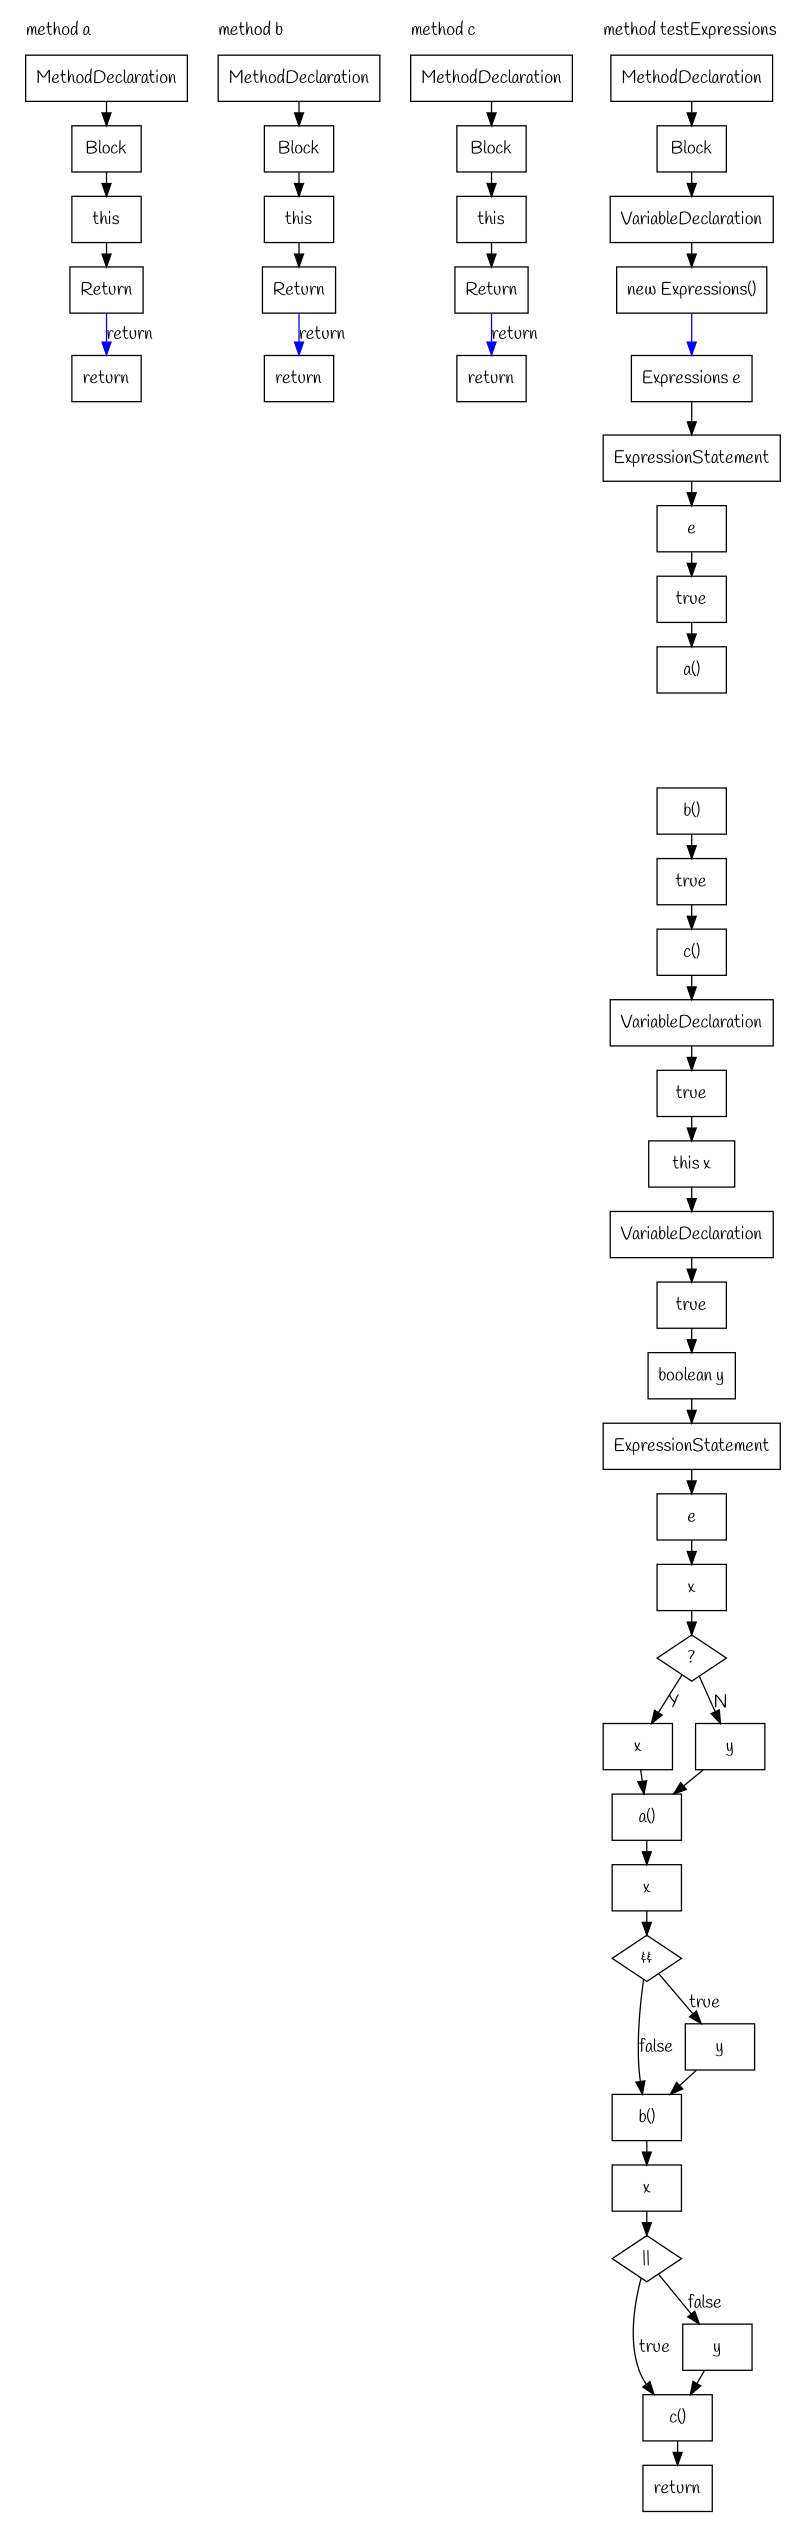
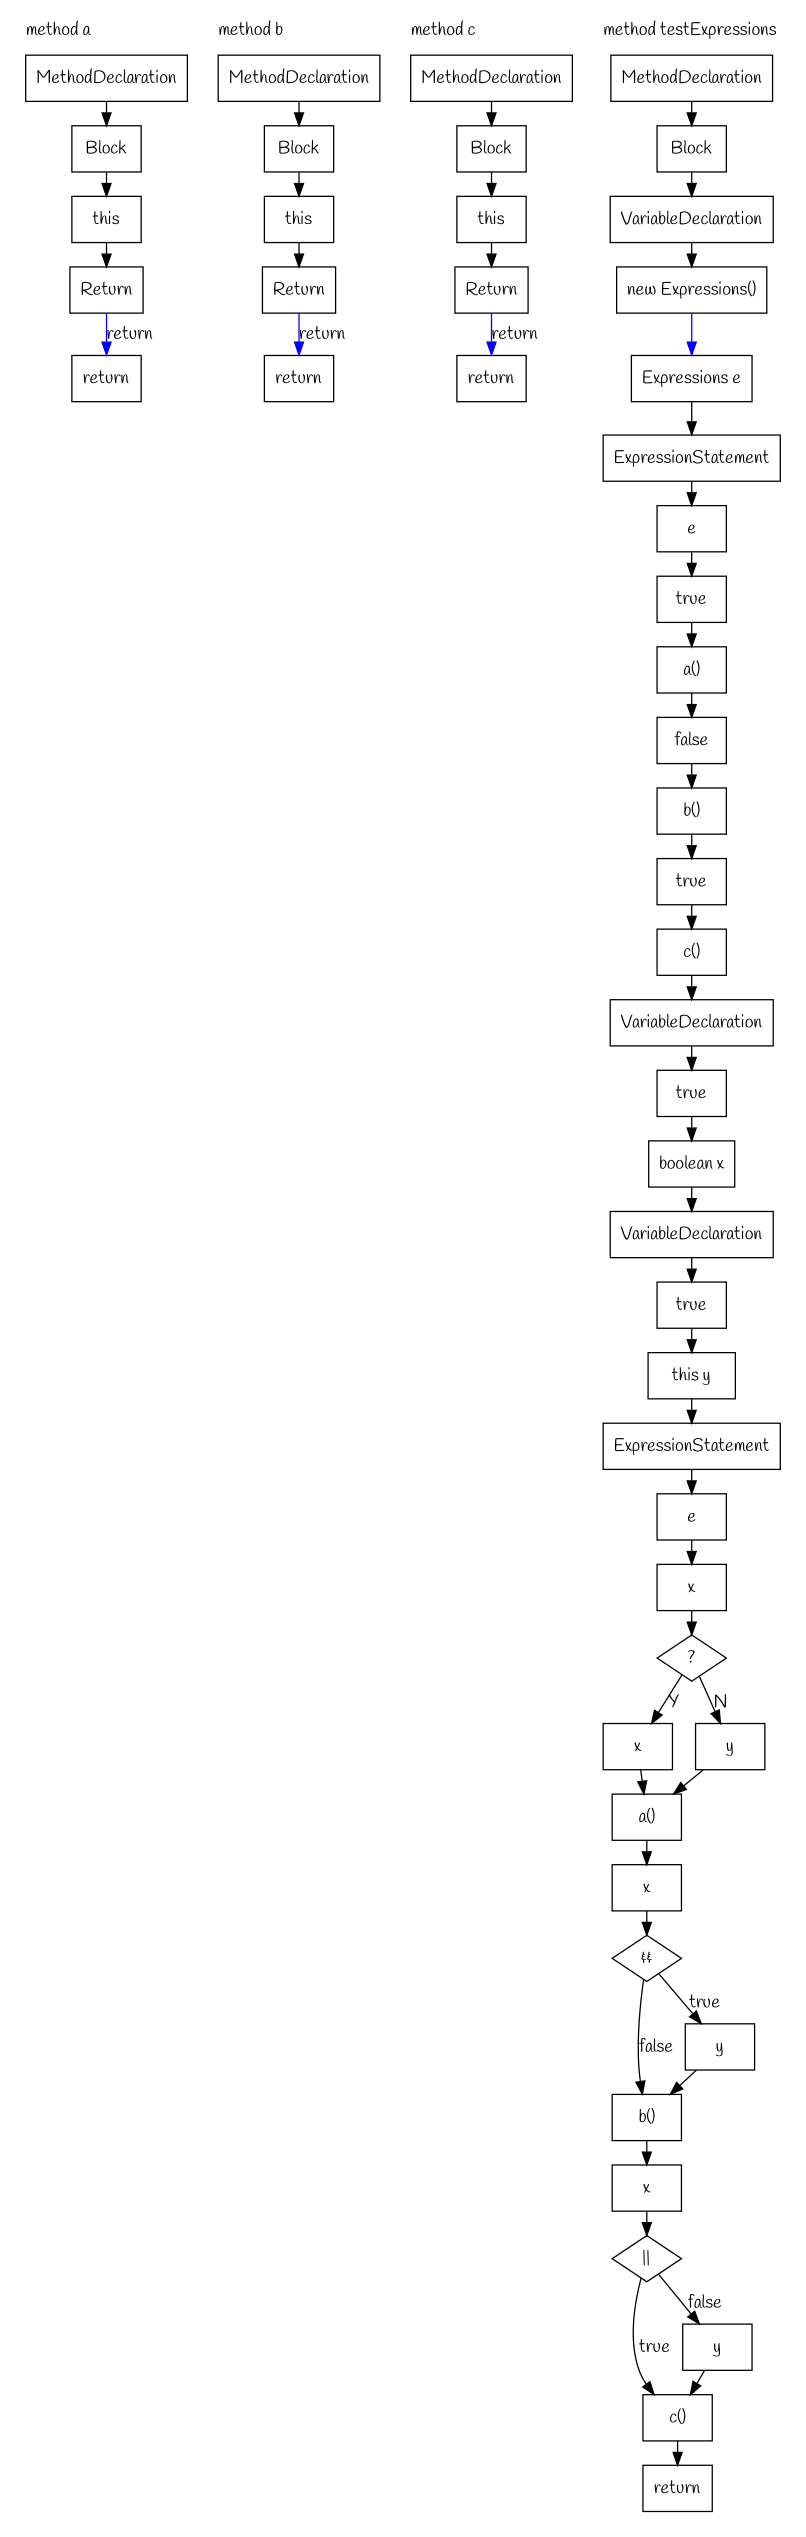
none -> (692, 740)
(692, 1164) -> (692, 1164)
(692, 1376) -> (692, 1376)
